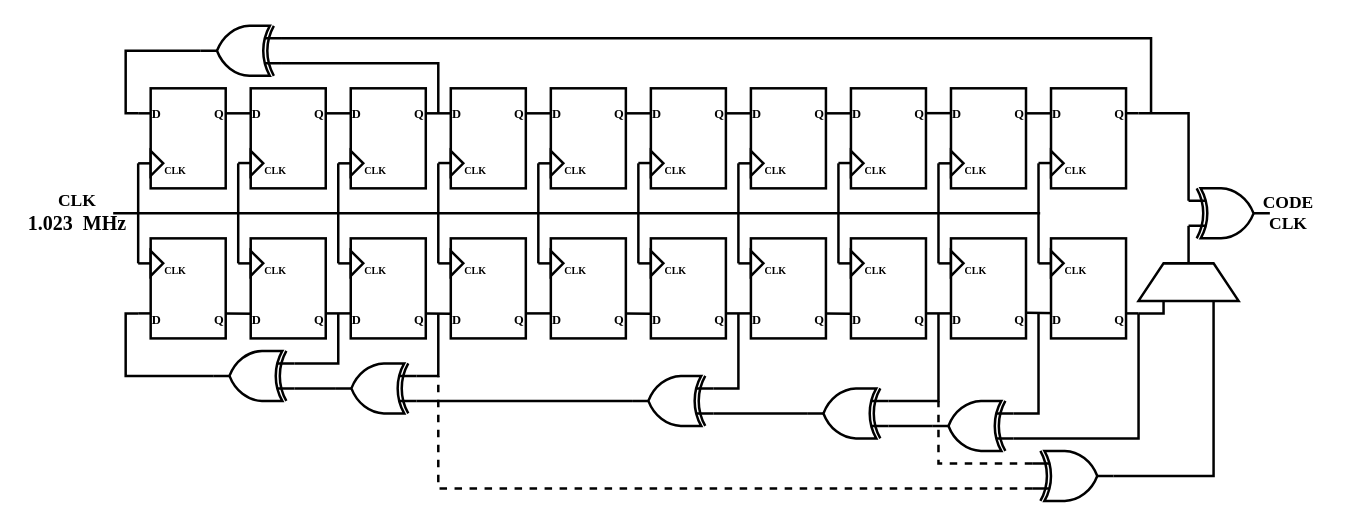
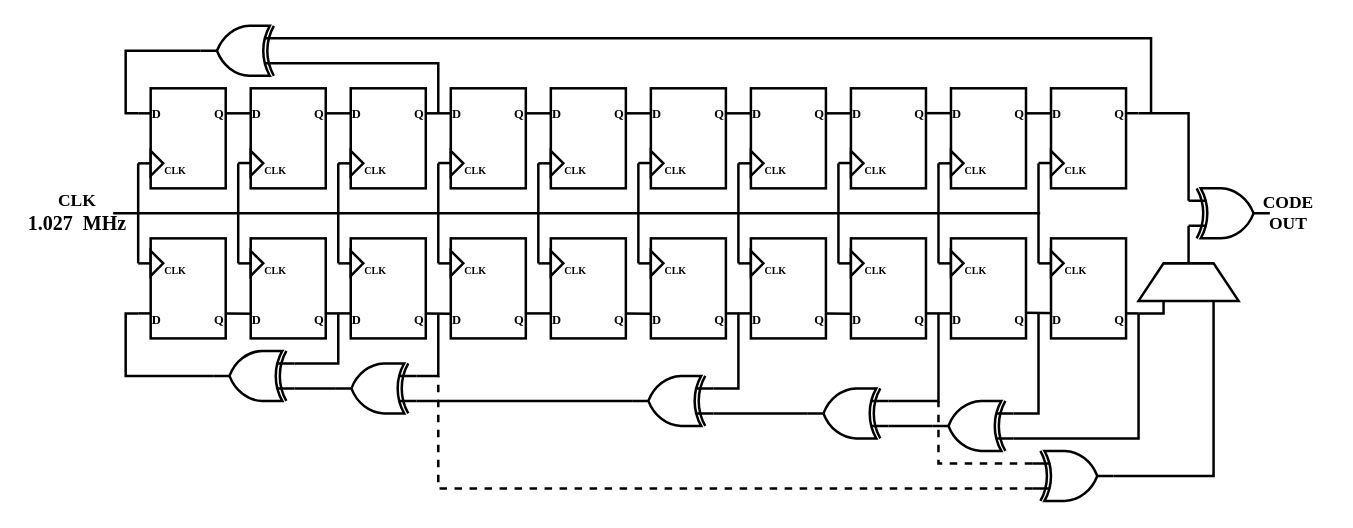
(78, 213) -> (78, 213)
(1288, 213) -> (1288, 213)
